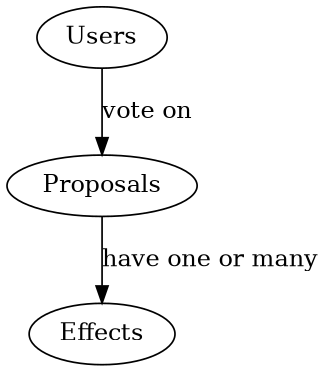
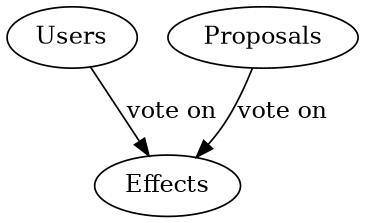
(102, 103) -> (115, 104)
(210, 260) -> (283, 112)
